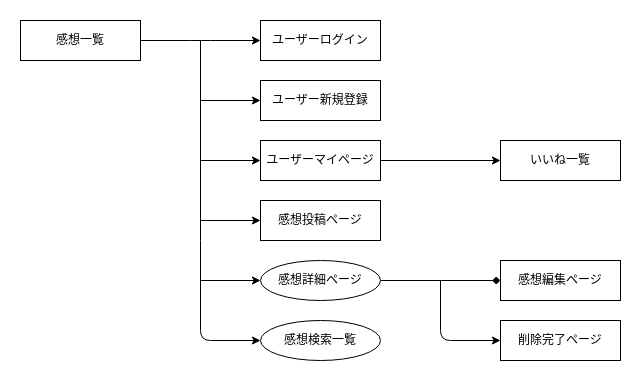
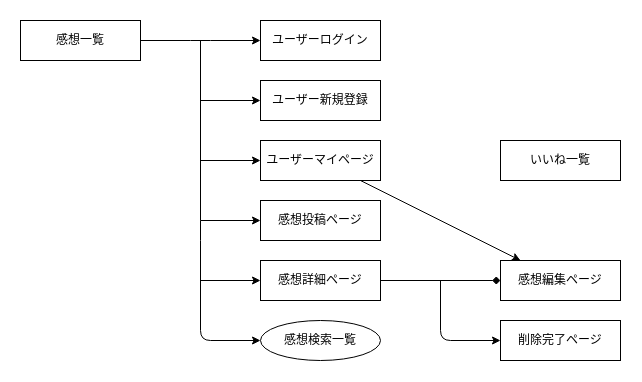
(437, 161) -> (438, 219)
(321, 281) -> (321, 281)
